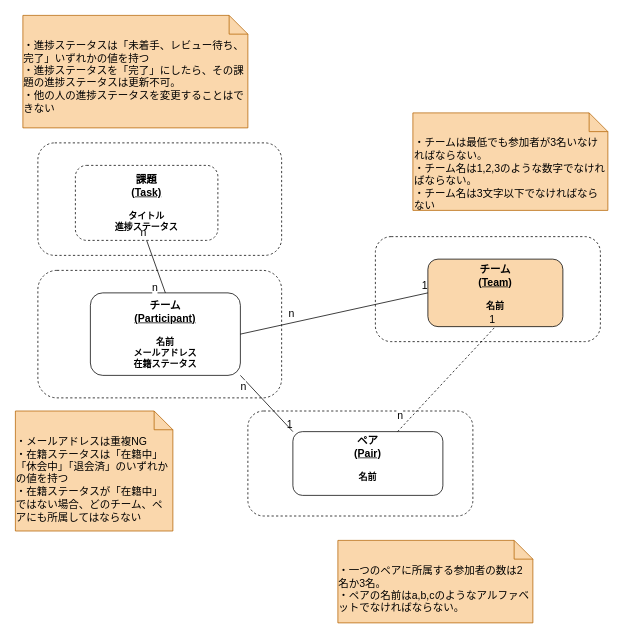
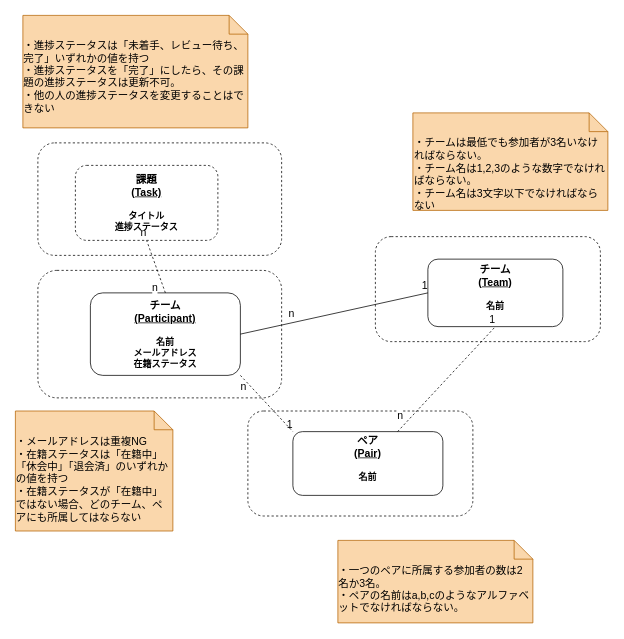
(156, 266) -> (156, 266)
(495, 293) -> (495, 293)
(267, 404) -> (267, 404)
